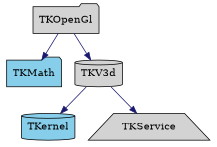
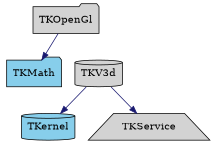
(80, 44) -> none
